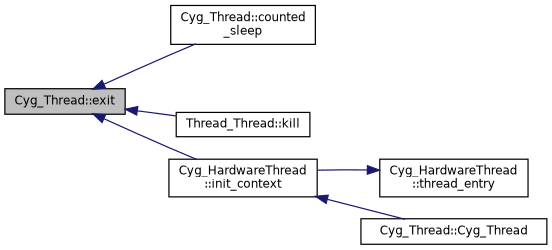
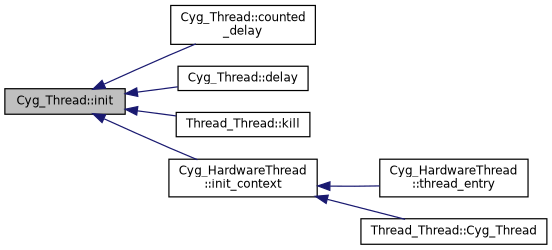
(243, 25) -> (243, 25)
none -> (243, 78)
(65, 101) -> (65, 101)
(342, 170) -> (355, 186)
(454, 232) -> (454, 232)
